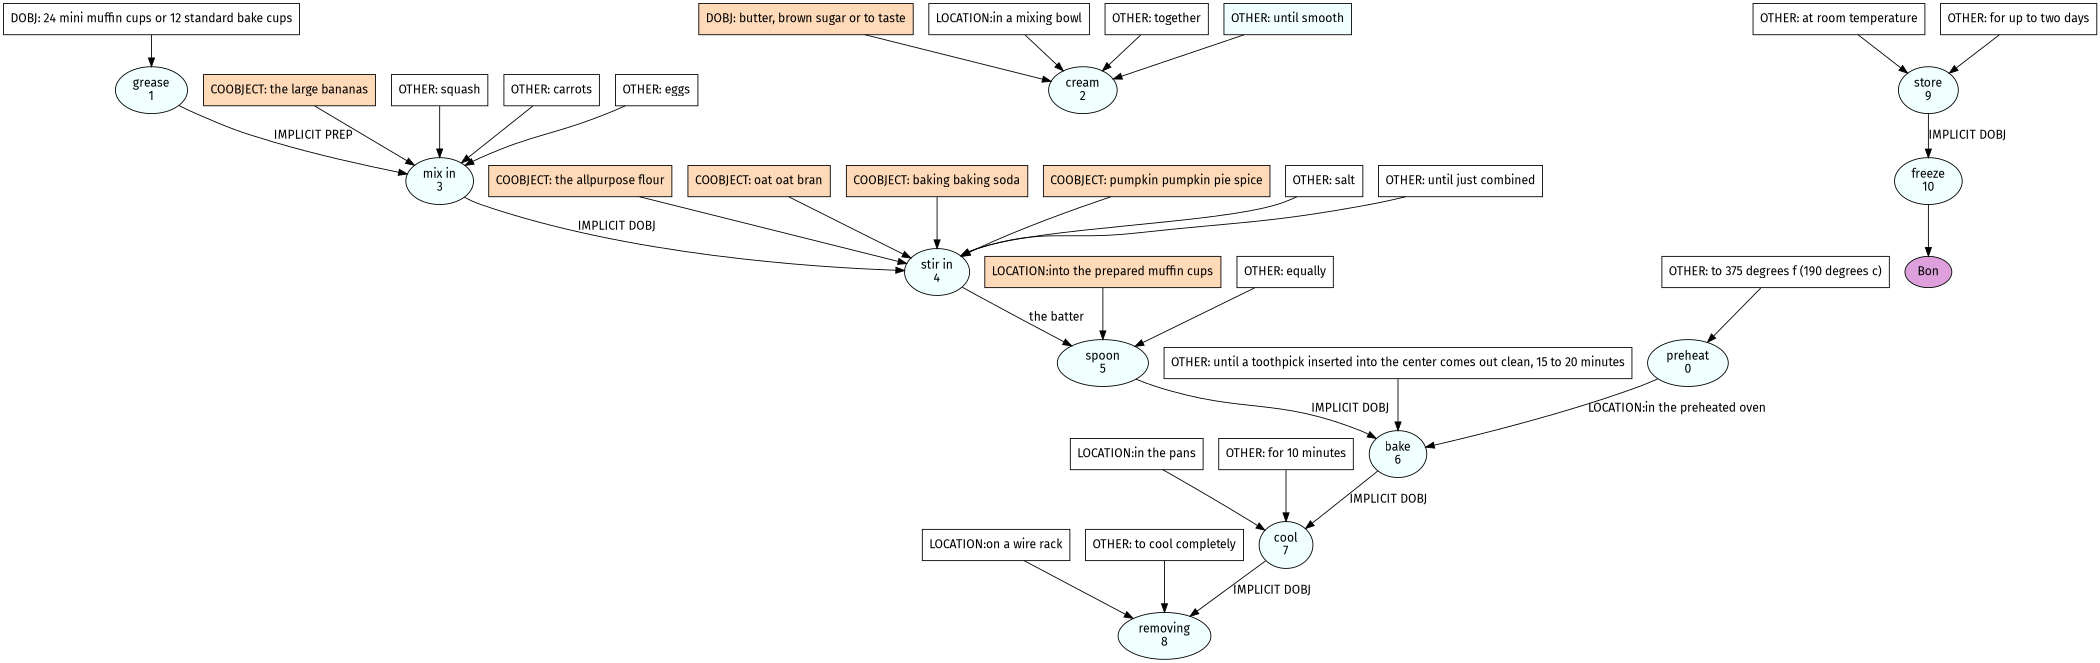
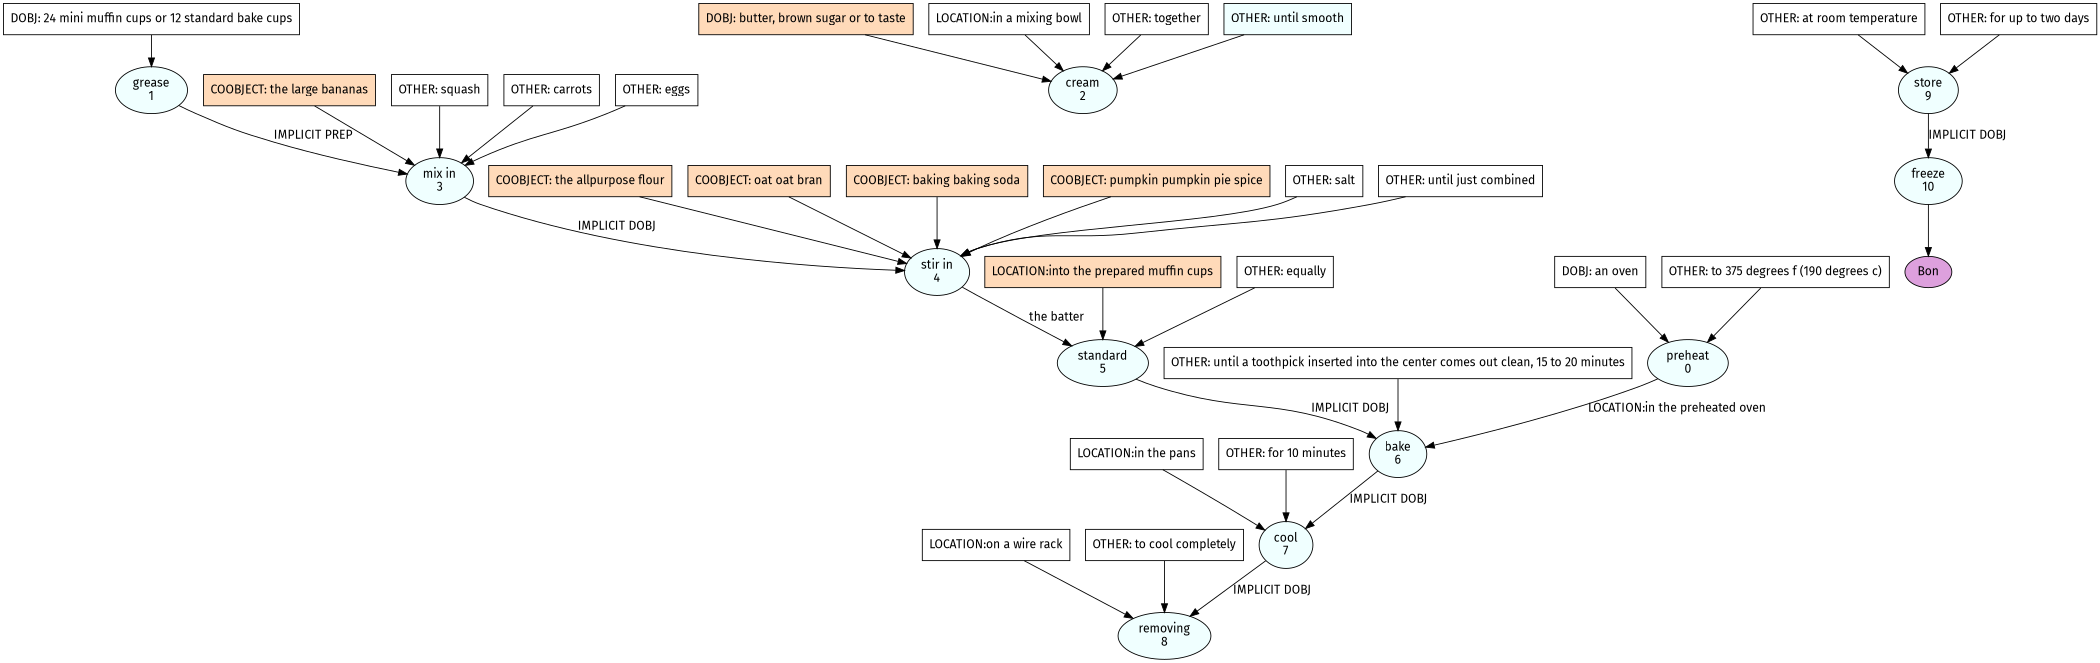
none -> (1600, 272)
(1103, 363) -> (1103, 363)
